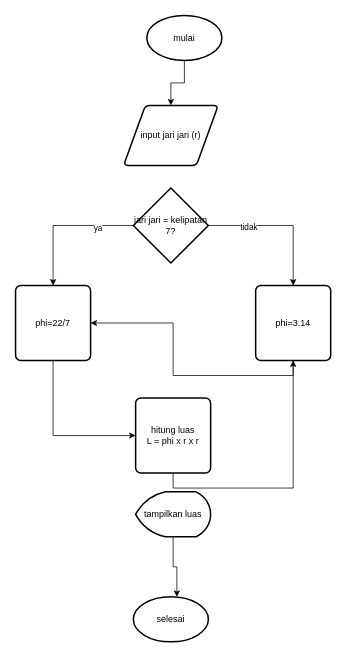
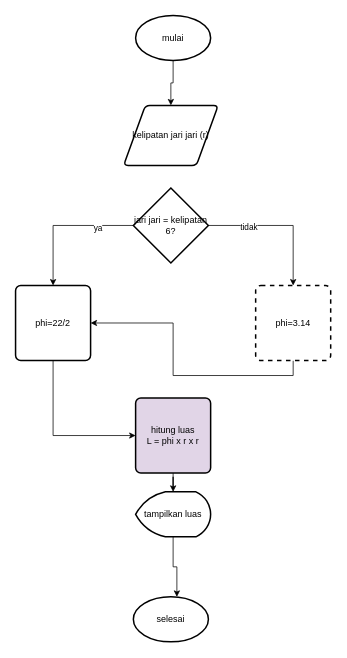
(184, 38) -> (173, 38)
(171, 135) -> (171, 135)
(171, 225) -> (171, 225)
(53, 323) -> (53, 323)
(293, 323) -> (293, 323)
(293, 434) -> (173, 488)
(173, 435) -> (173, 435)
